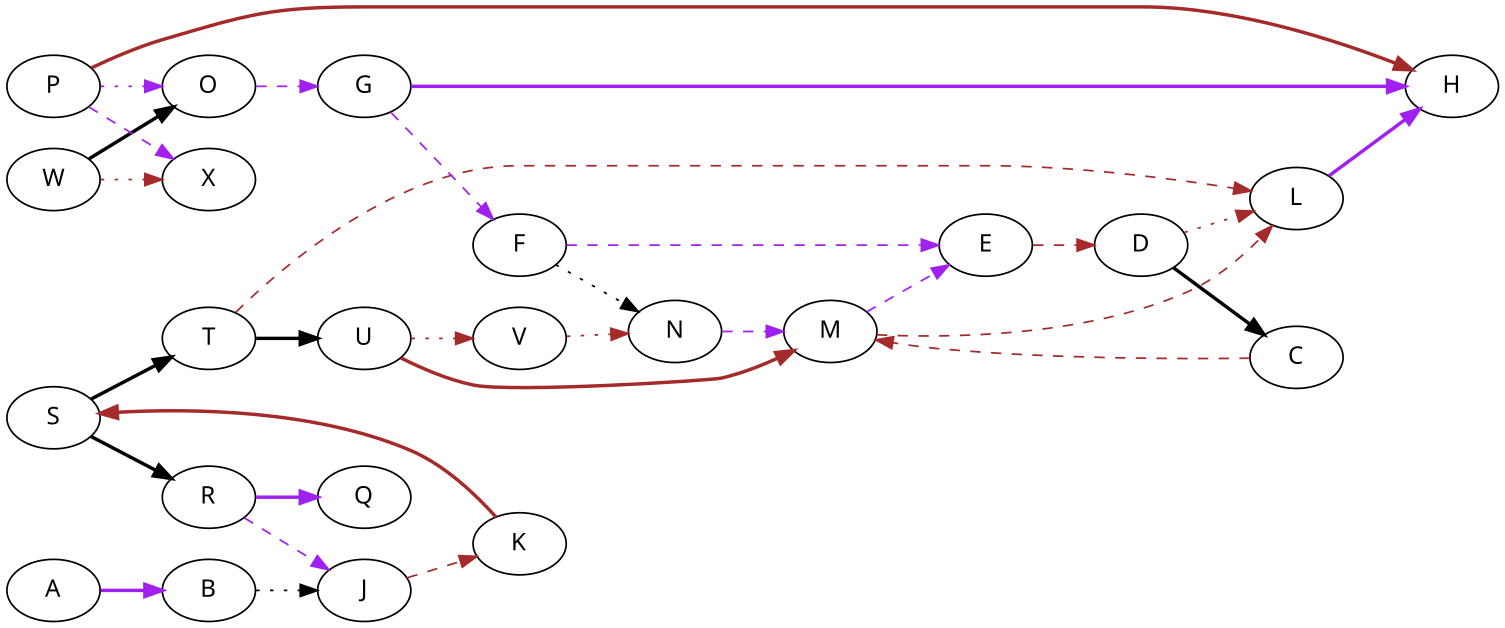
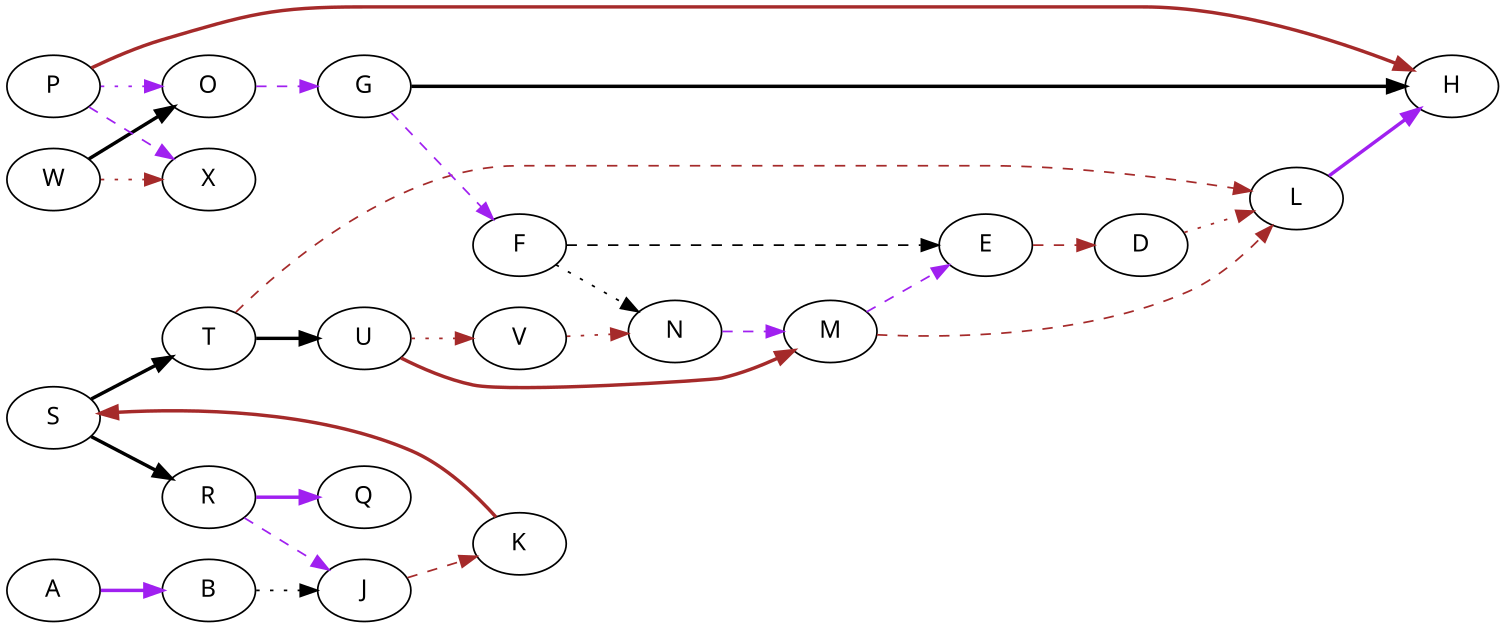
(899, 86) -> (899, 86)
(744, 245) -> (744, 245)
(1297, 357) -> none
